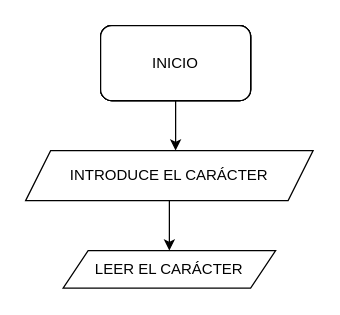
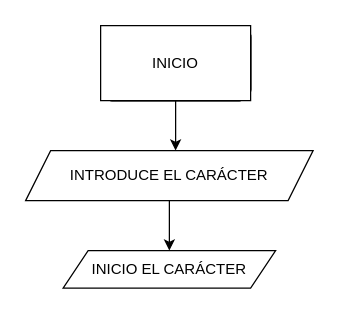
(176, 63) -> (176, 63)
(169, 269) -> (169, 269)
